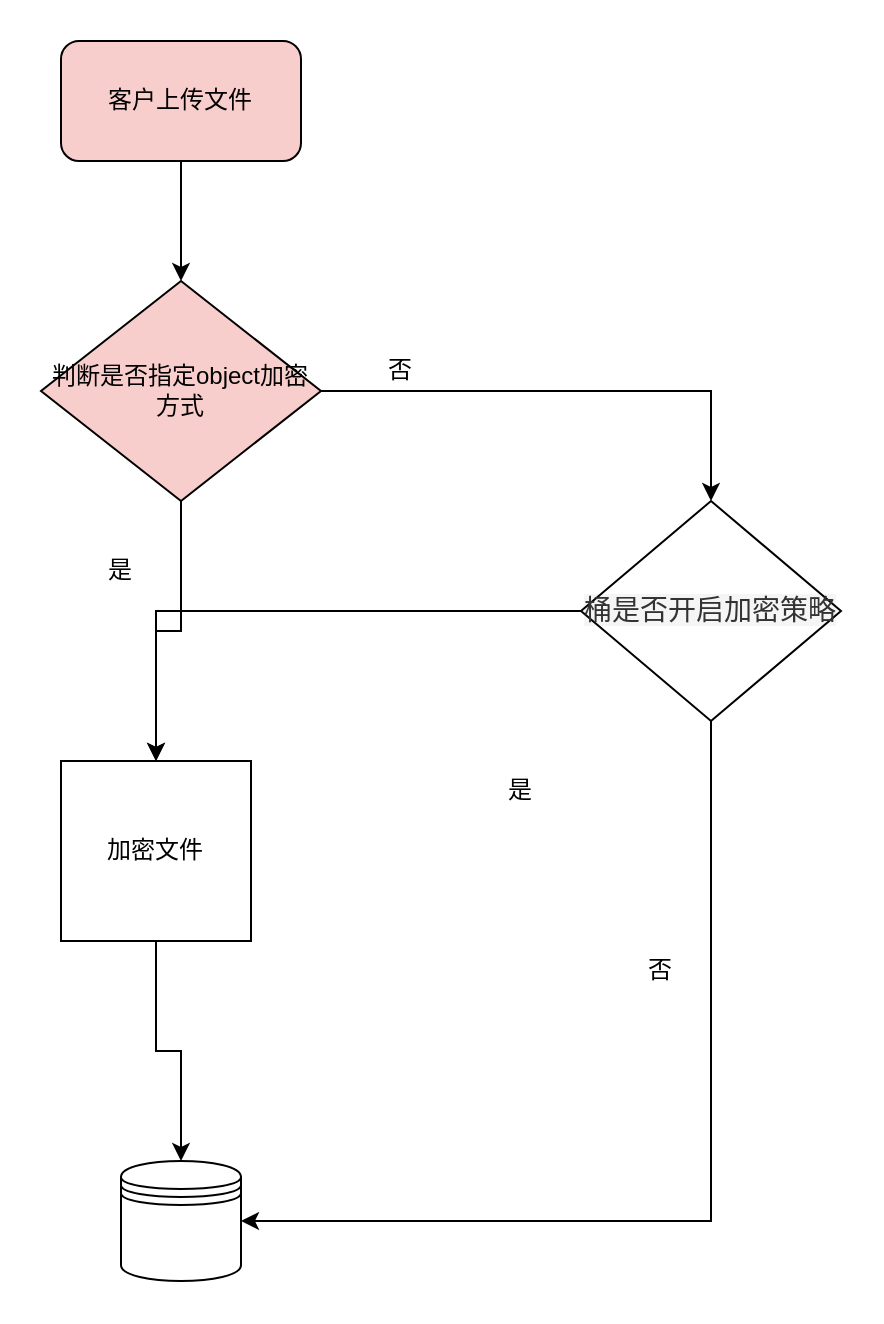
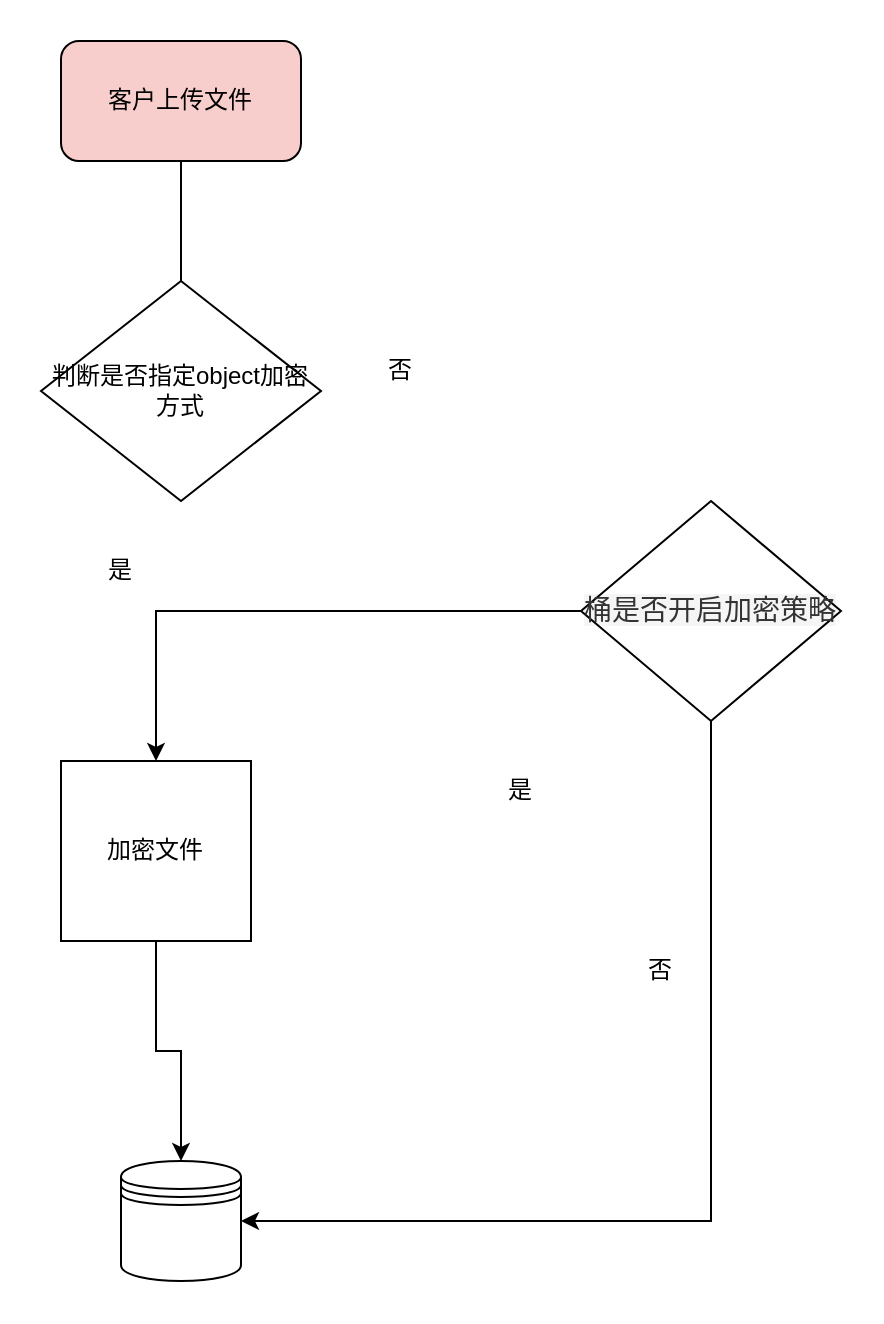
(181, 266) -> (181, 271)
(181, 391) -> (181, 391)
(564, 391) -> none
(181, 576) -> none
